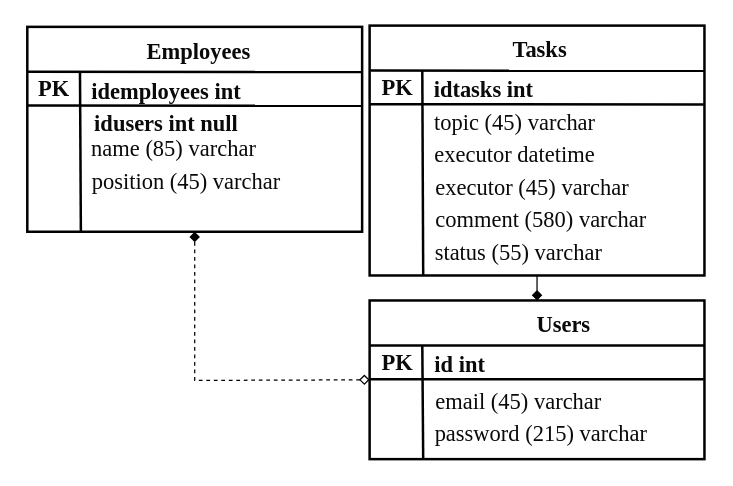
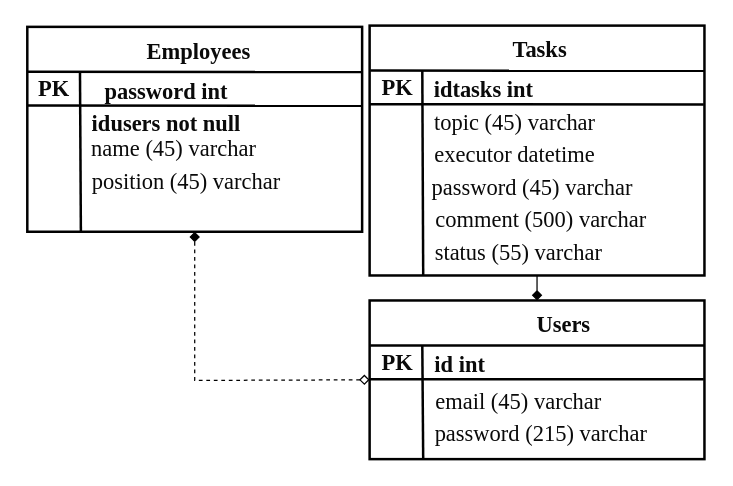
(166, 92) -> (166, 92)
(166, 124) -> (166, 124)
(174, 149) -> (174, 149)
(533, 188) -> (533, 188)
(541, 221) -> (541, 221)
